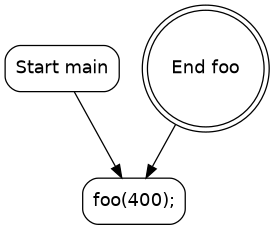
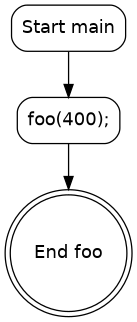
(164, 146) -> (69, 160)
